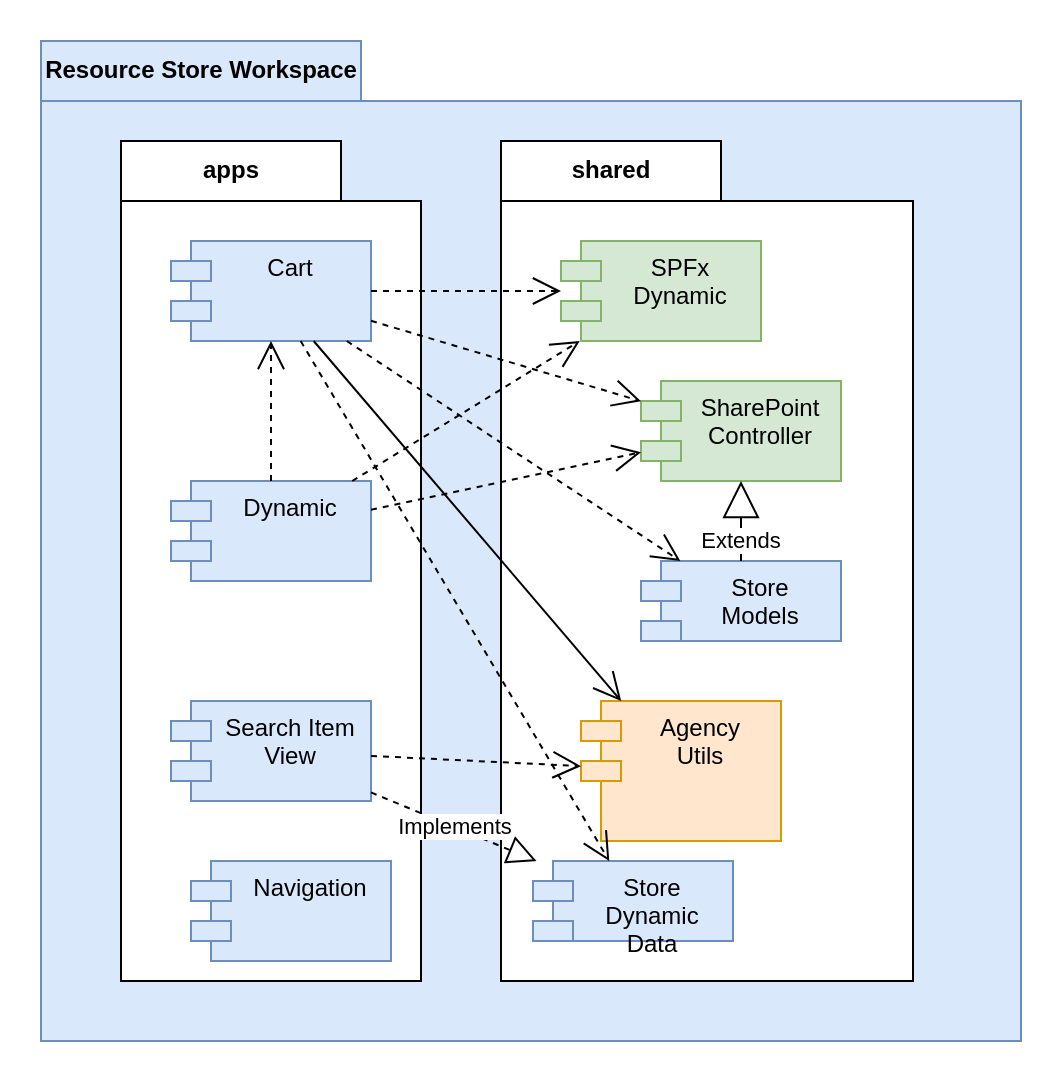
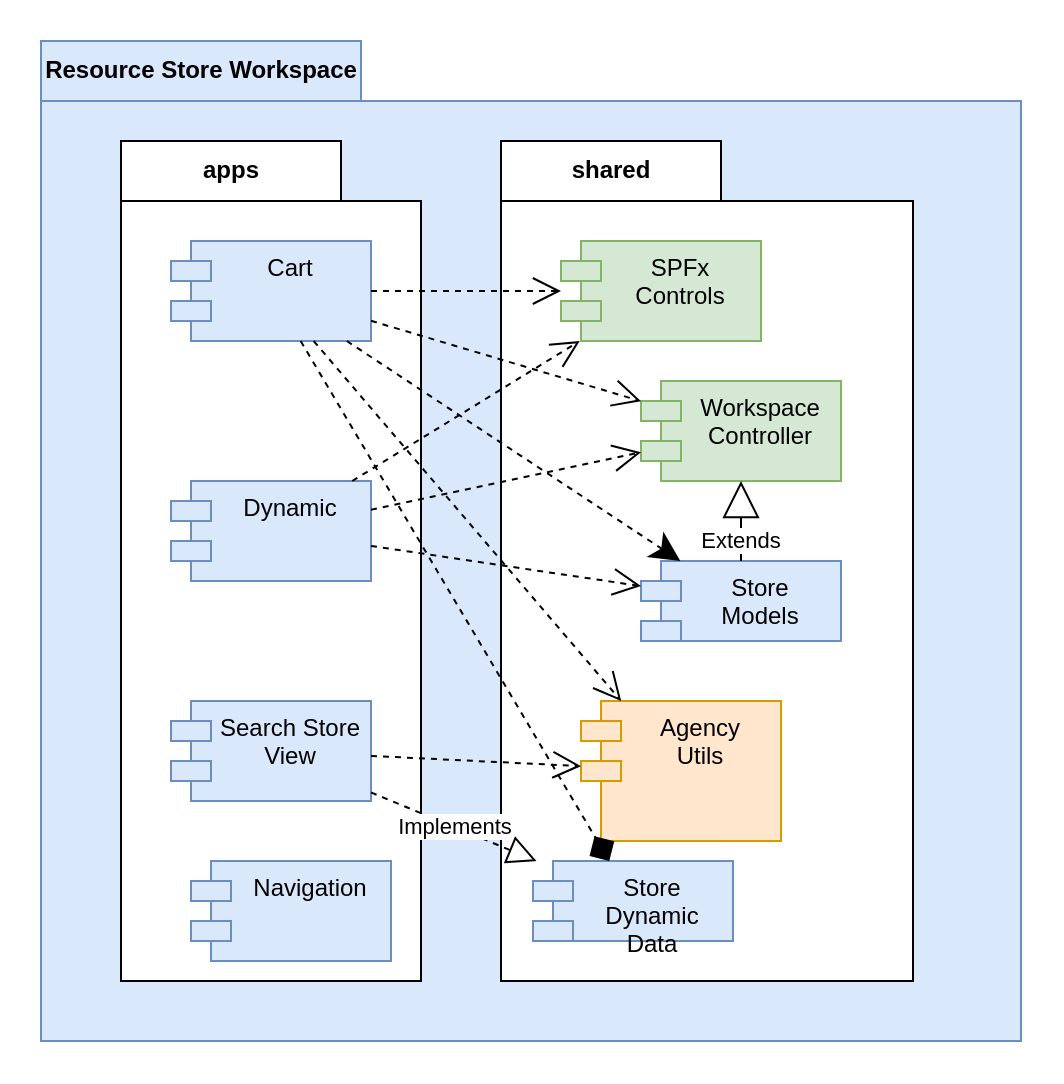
(680, 268) -> (680, 268)
(760, 408) -> (760, 408)
(271, 414) -> (573, 576)
(667, 552) -> (661, 548)
(532, 597) -> (532, 597)
(290, 728) -> (290, 728)
(600, 846) -> (595, 837)
